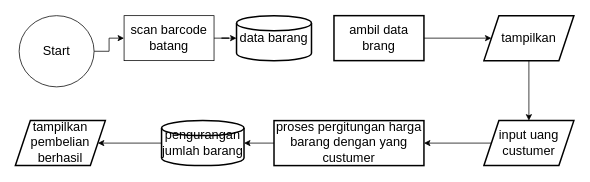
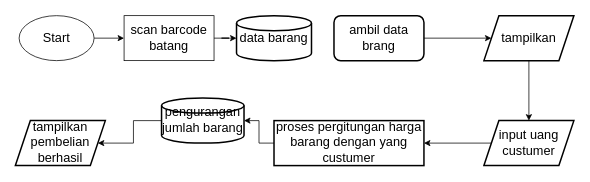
(379, 38) -> (379, 38)
(57, 51) -> (57, 38)
(203, 143) -> (203, 120)
